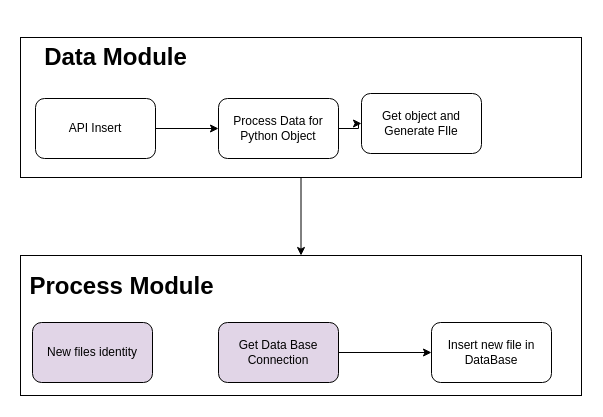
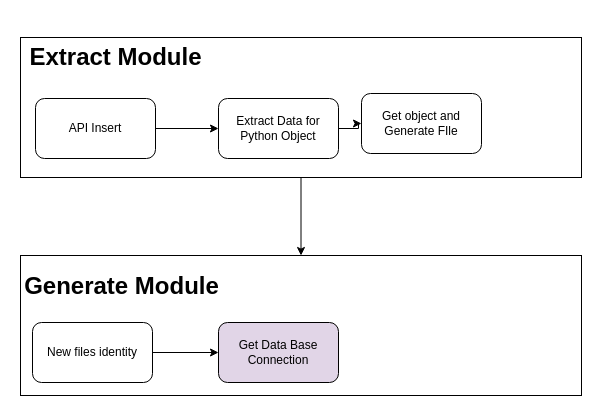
(116, 58) -> (116, 58)
(279, 129) -> (279, 129)
(122, 287) -> (122, 287)
(93, 353) -> (93, 353)
none -> (182, 353)
(382, 353) -> none
(492, 353) -> none
